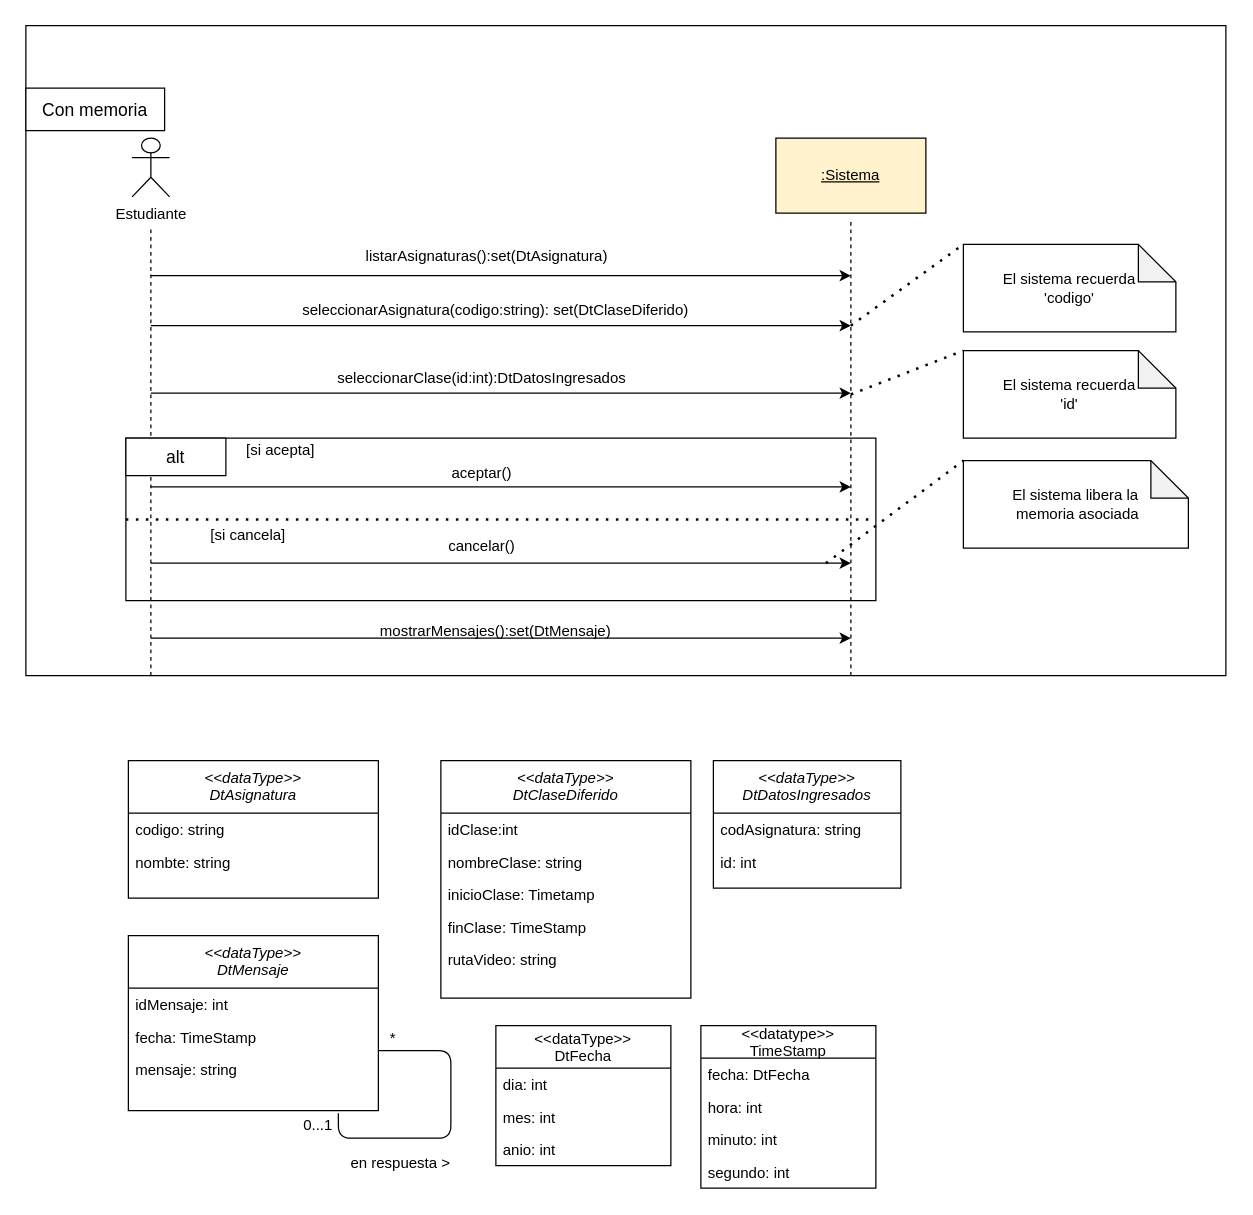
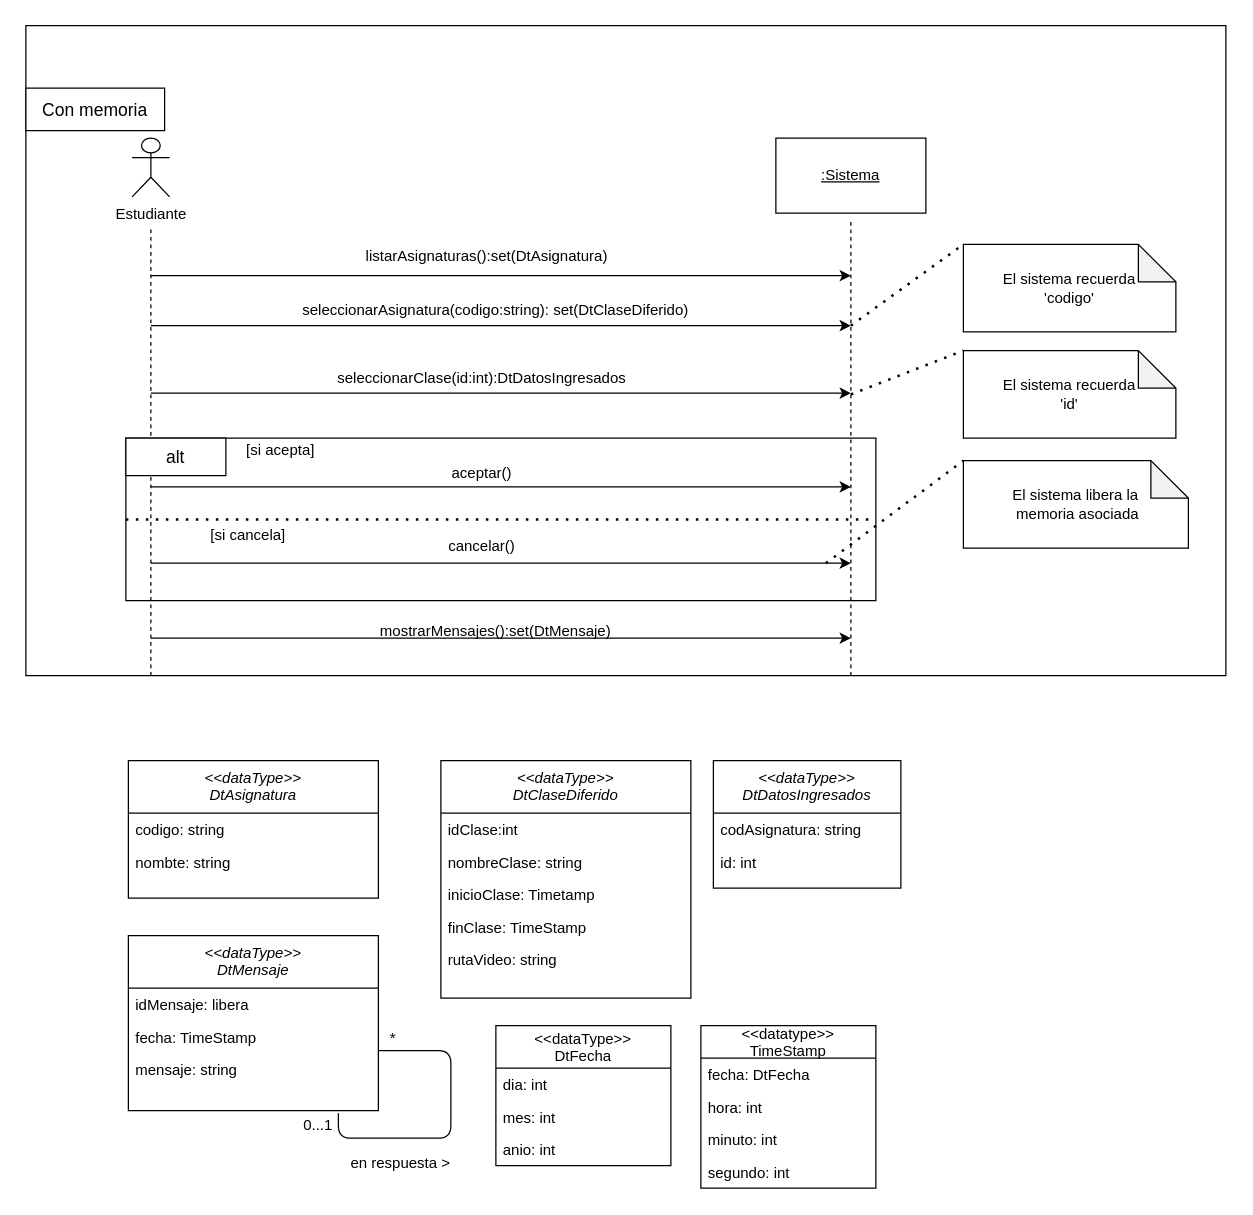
(851, 176) -> (851, 176)
(186, 1005) -> (197, 1005)
